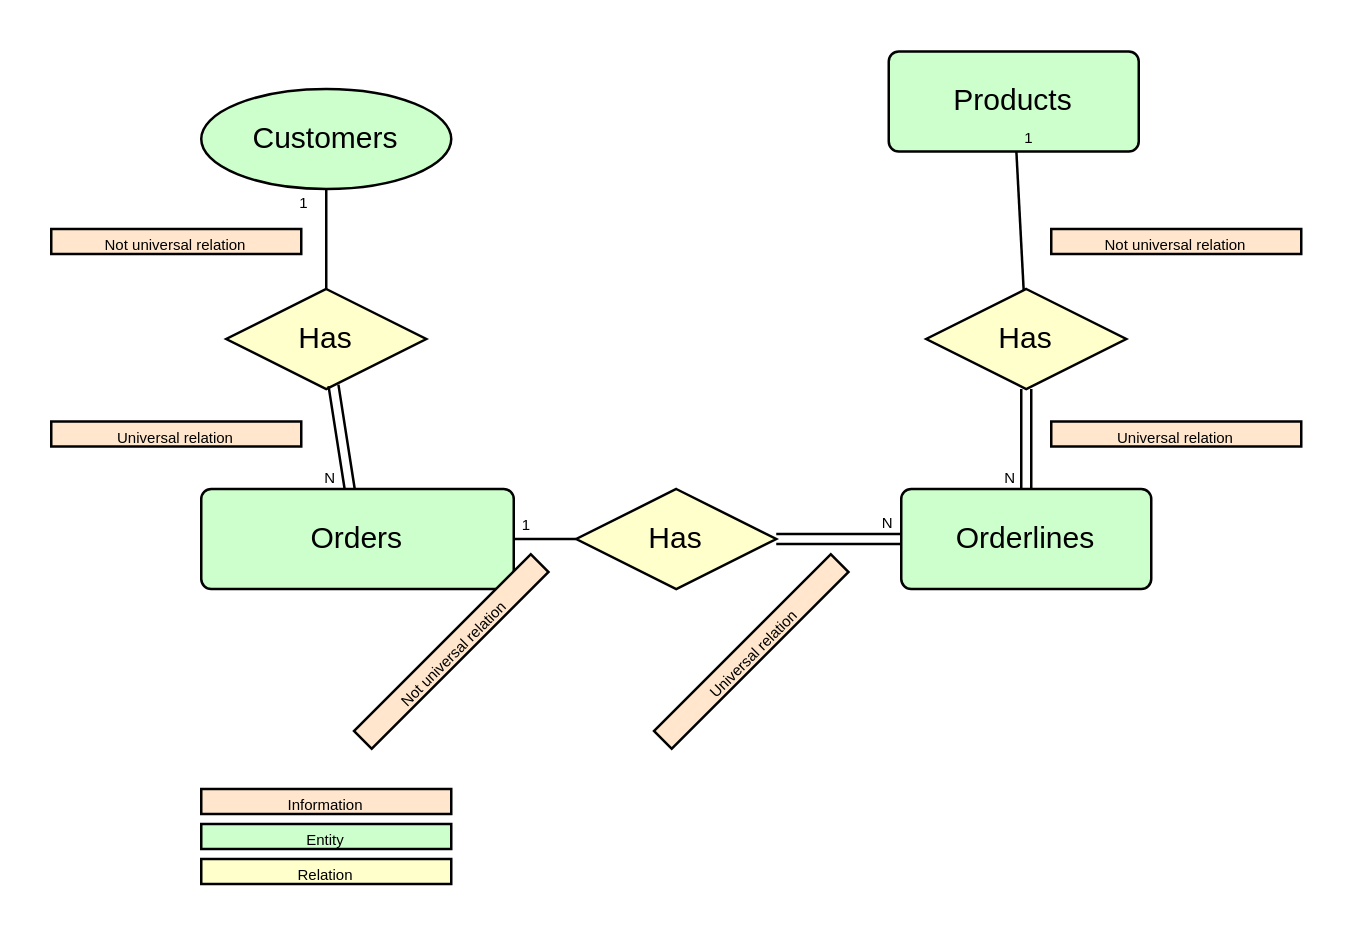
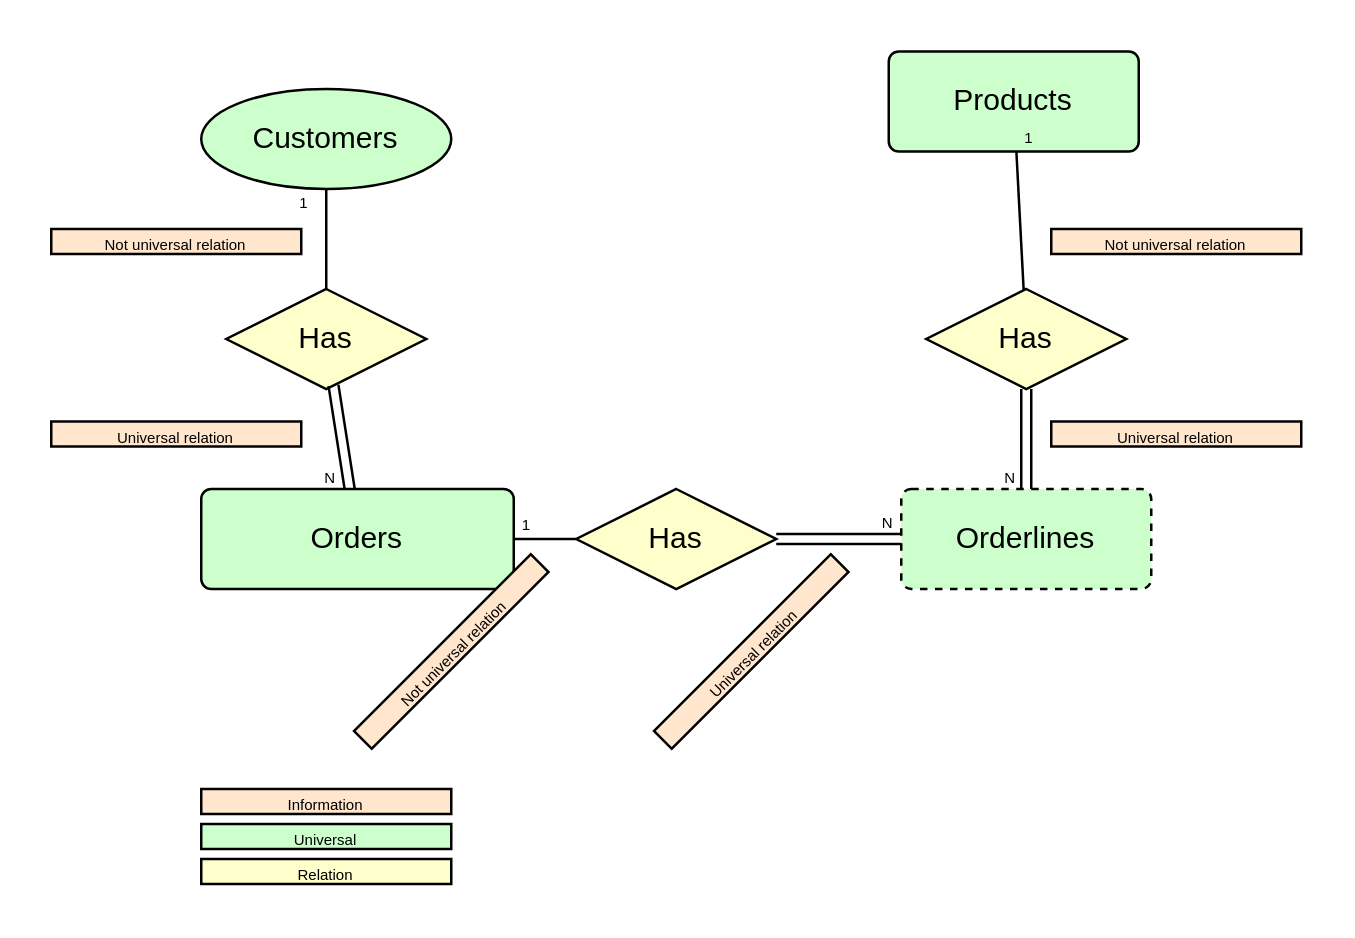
(1026, 539) -> (1026, 539)
(326, 836) -> (326, 836)
